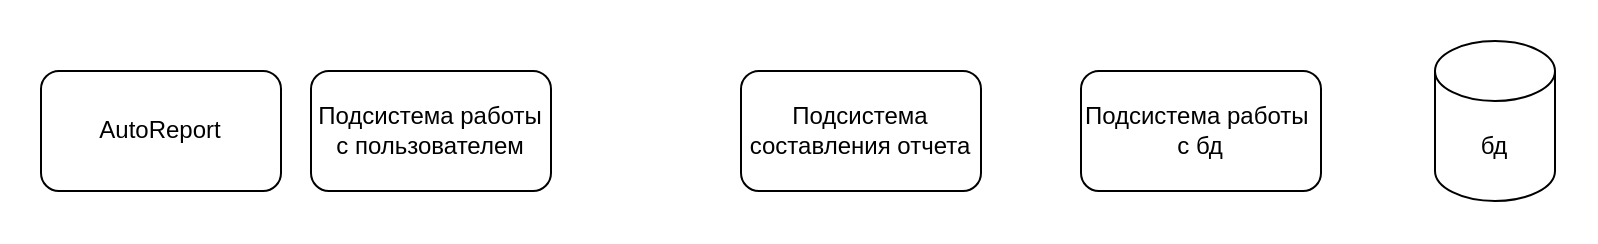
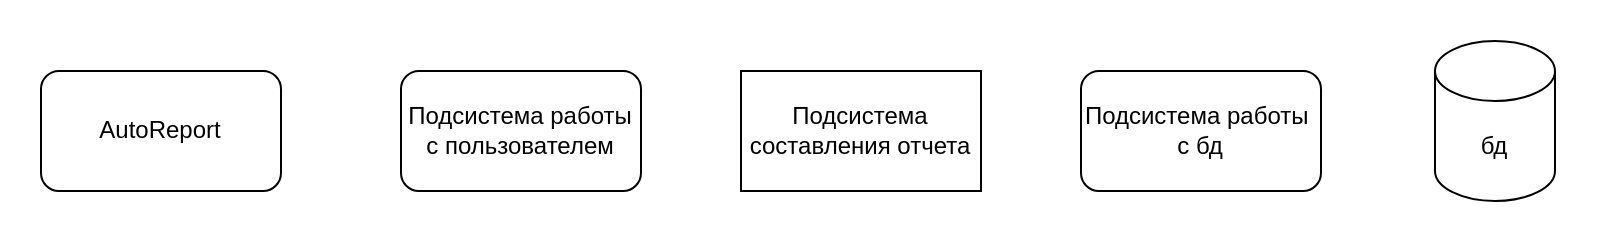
(431, 131) -> (521, 131)
(861, 131) -> (861, 131)
